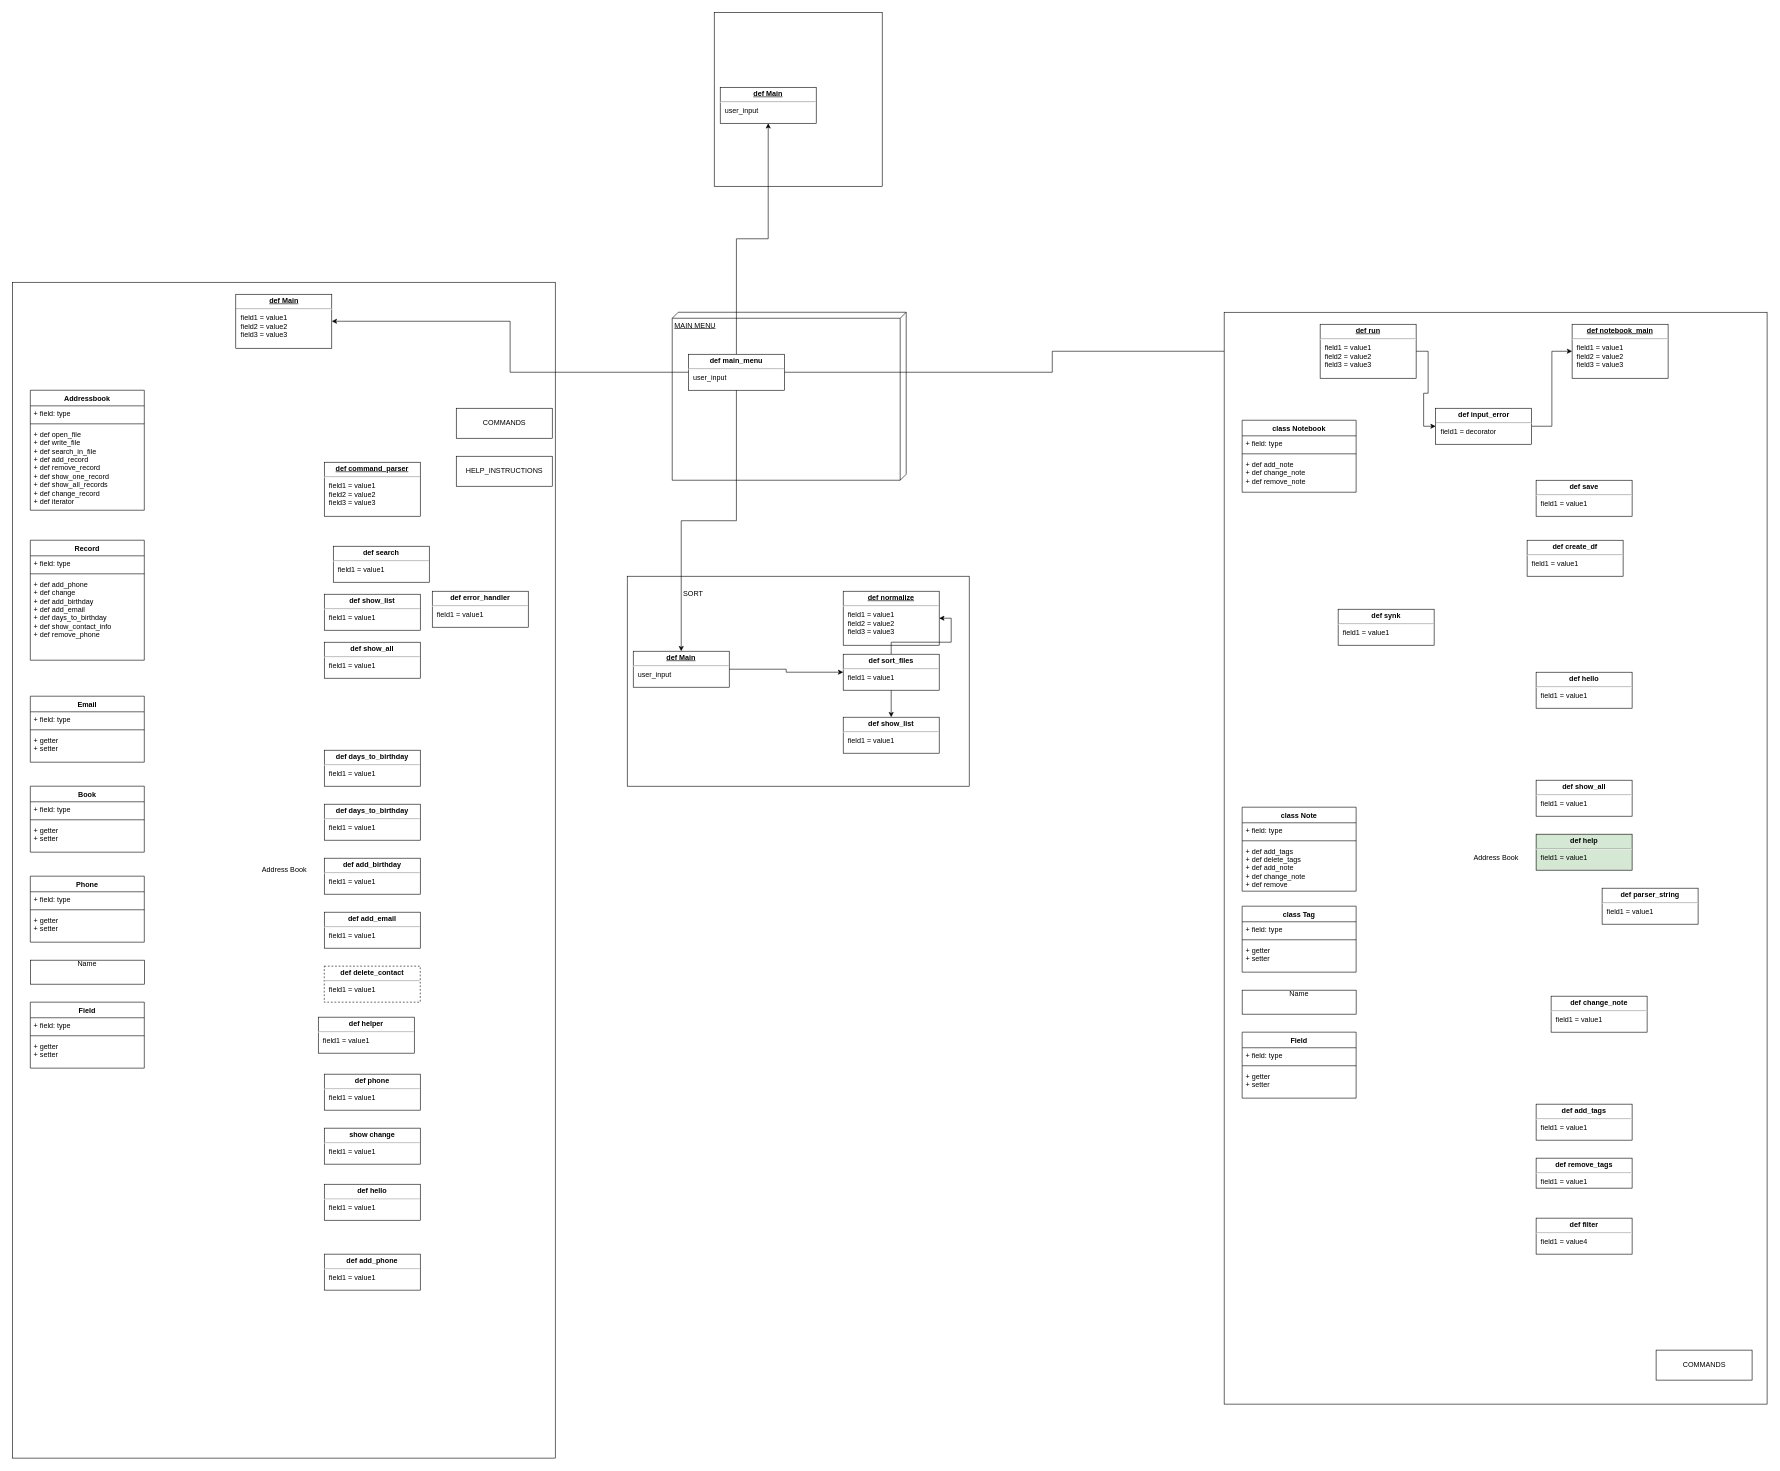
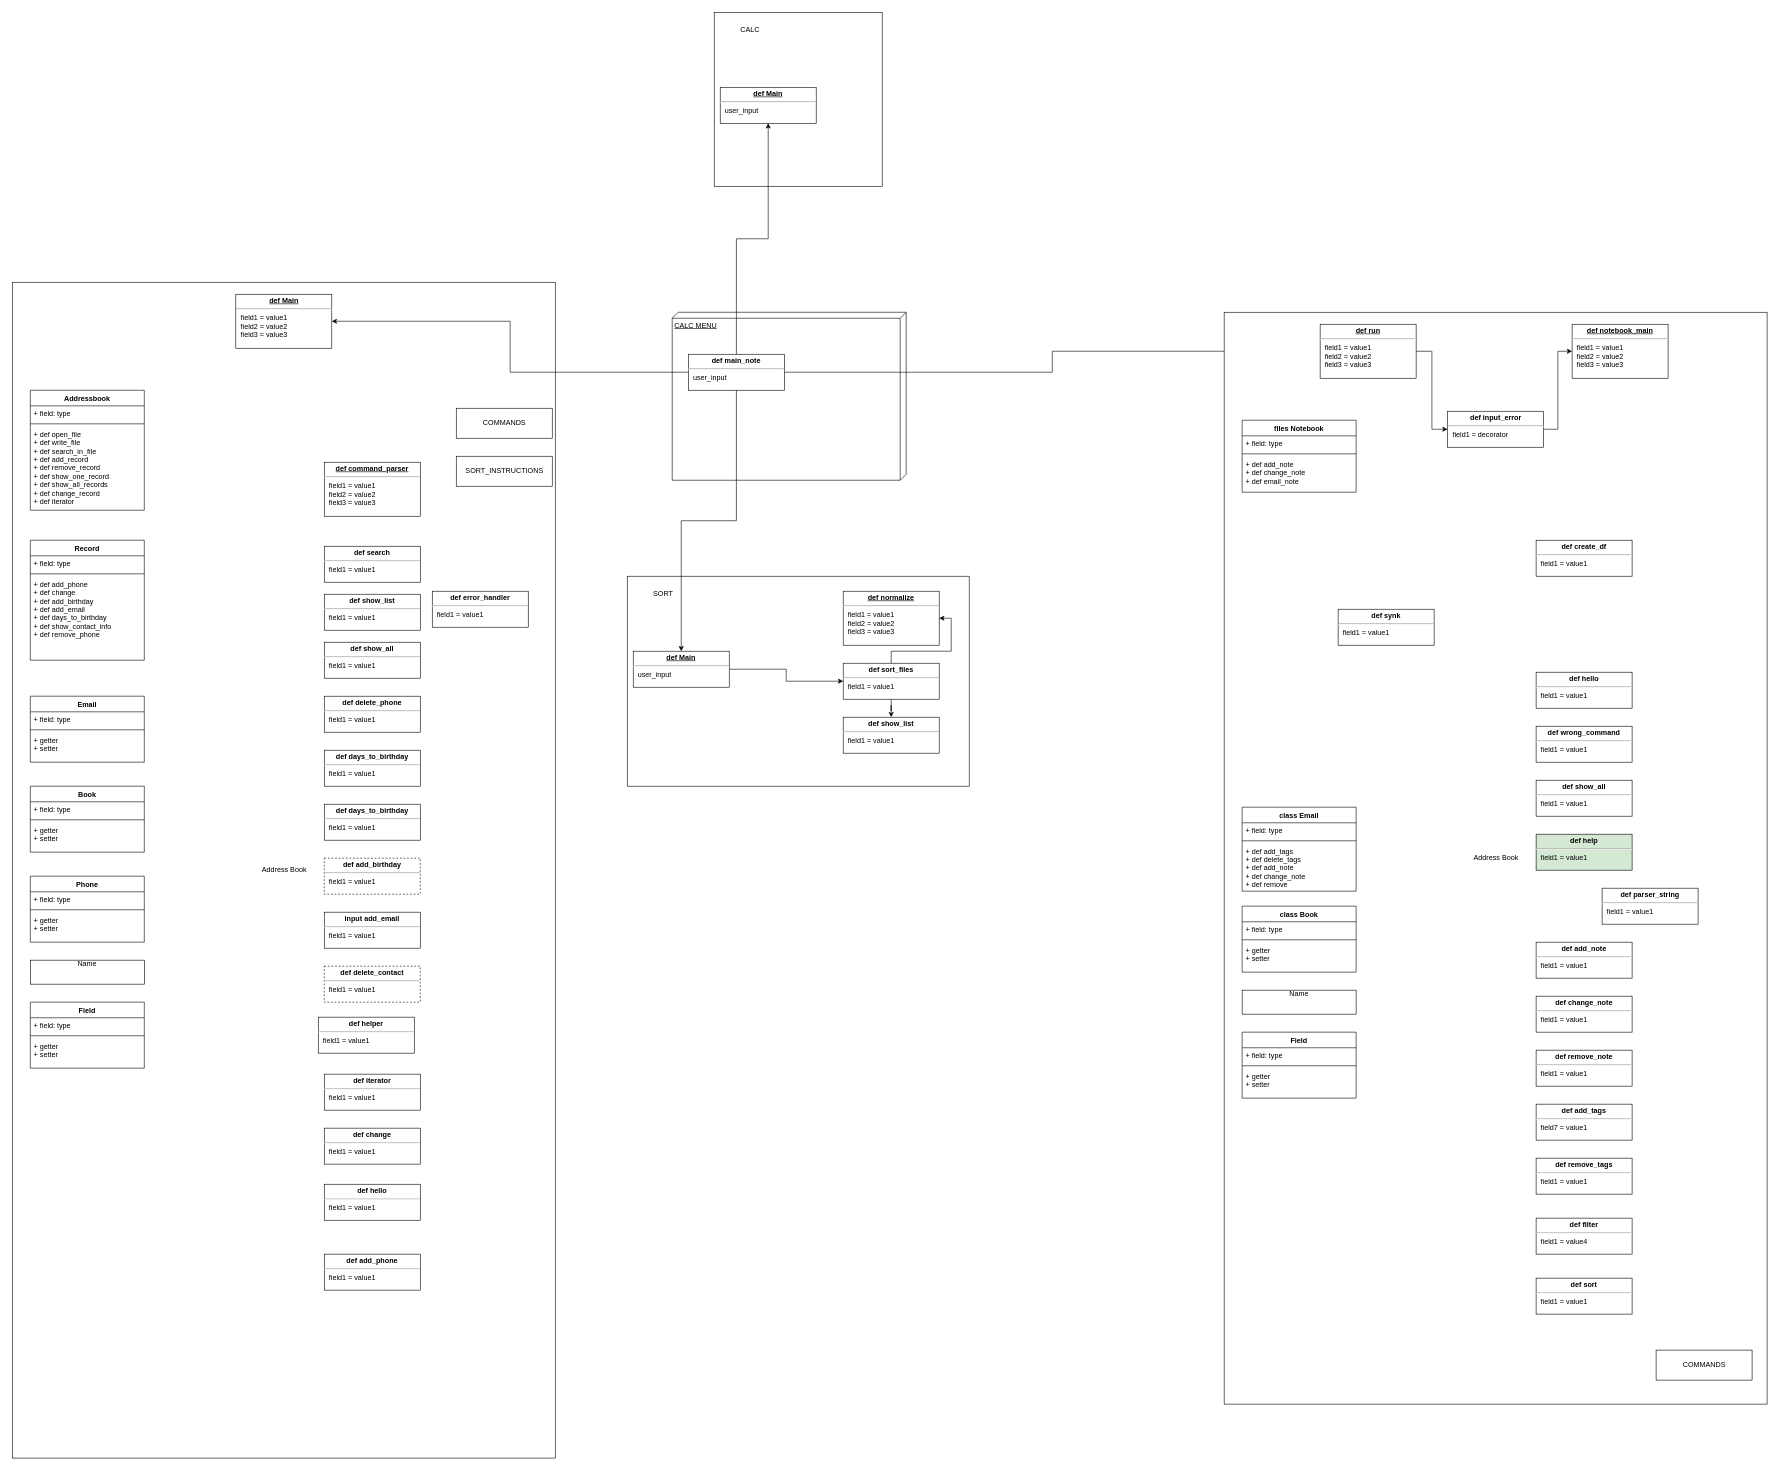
none -> (750, 30)
(692, 326) -> (692, 326)
(713, 363) -> (713, 363)
(1484, 426) -> (1496, 429)
(1299, 428) -> (1299, 428)
(1272, 464) -> (1272, 464)
(505, 471) -> (505, 471)
(1584, 498) -> none
(1575, 558) -> (1584, 558)
(381, 564) -> (372, 564)
(693, 594) -> (663, 594)
(891, 672) -> (891, 681)
none -> (372, 714)
none -> (1584, 744)
(1299, 815) -> (1299, 815)
(372, 876) -> (372, 876)
(1299, 914) -> (1299, 914)
(350, 921) -> (351, 921)
none -> (1584, 960)
(1599, 1014) -> (1584, 1014)
none -> (1584, 1068)
(350, 1083) -> (350, 1083)
(1562, 1113) -> (1562, 1113)
(350, 1137) -> (350, 1137)
(1584, 1173) -> (1584, 1176)
none -> (1584, 1296)
